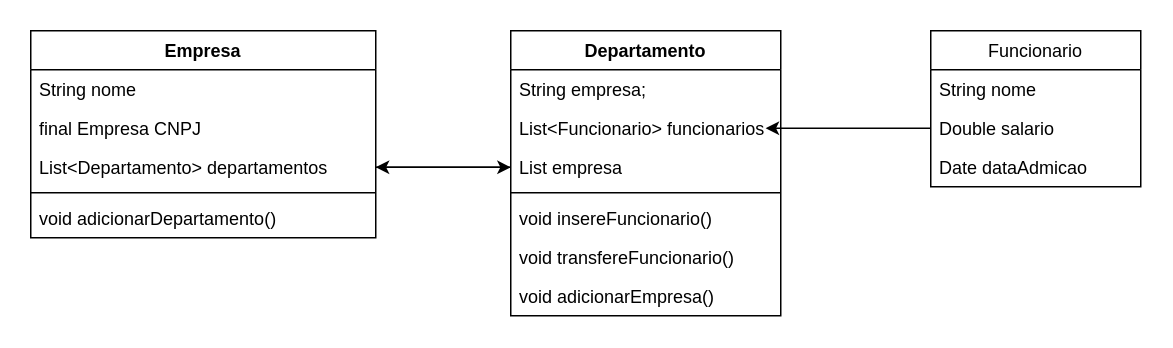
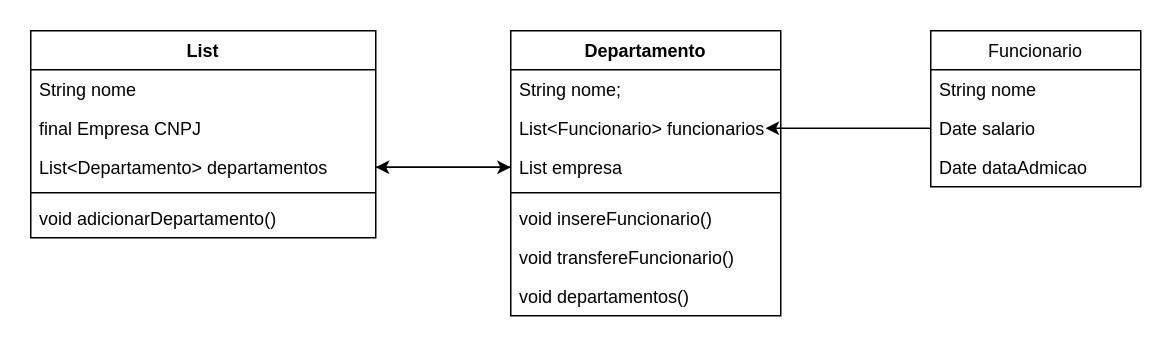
(203, 51) -> (203, 51)
(588, 90) -> (572, 90)
(1000, 129) -> (992, 129)
(626, 297) -> (615, 297)
